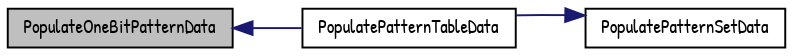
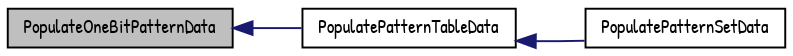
(541, 15) -> (560, 41)
